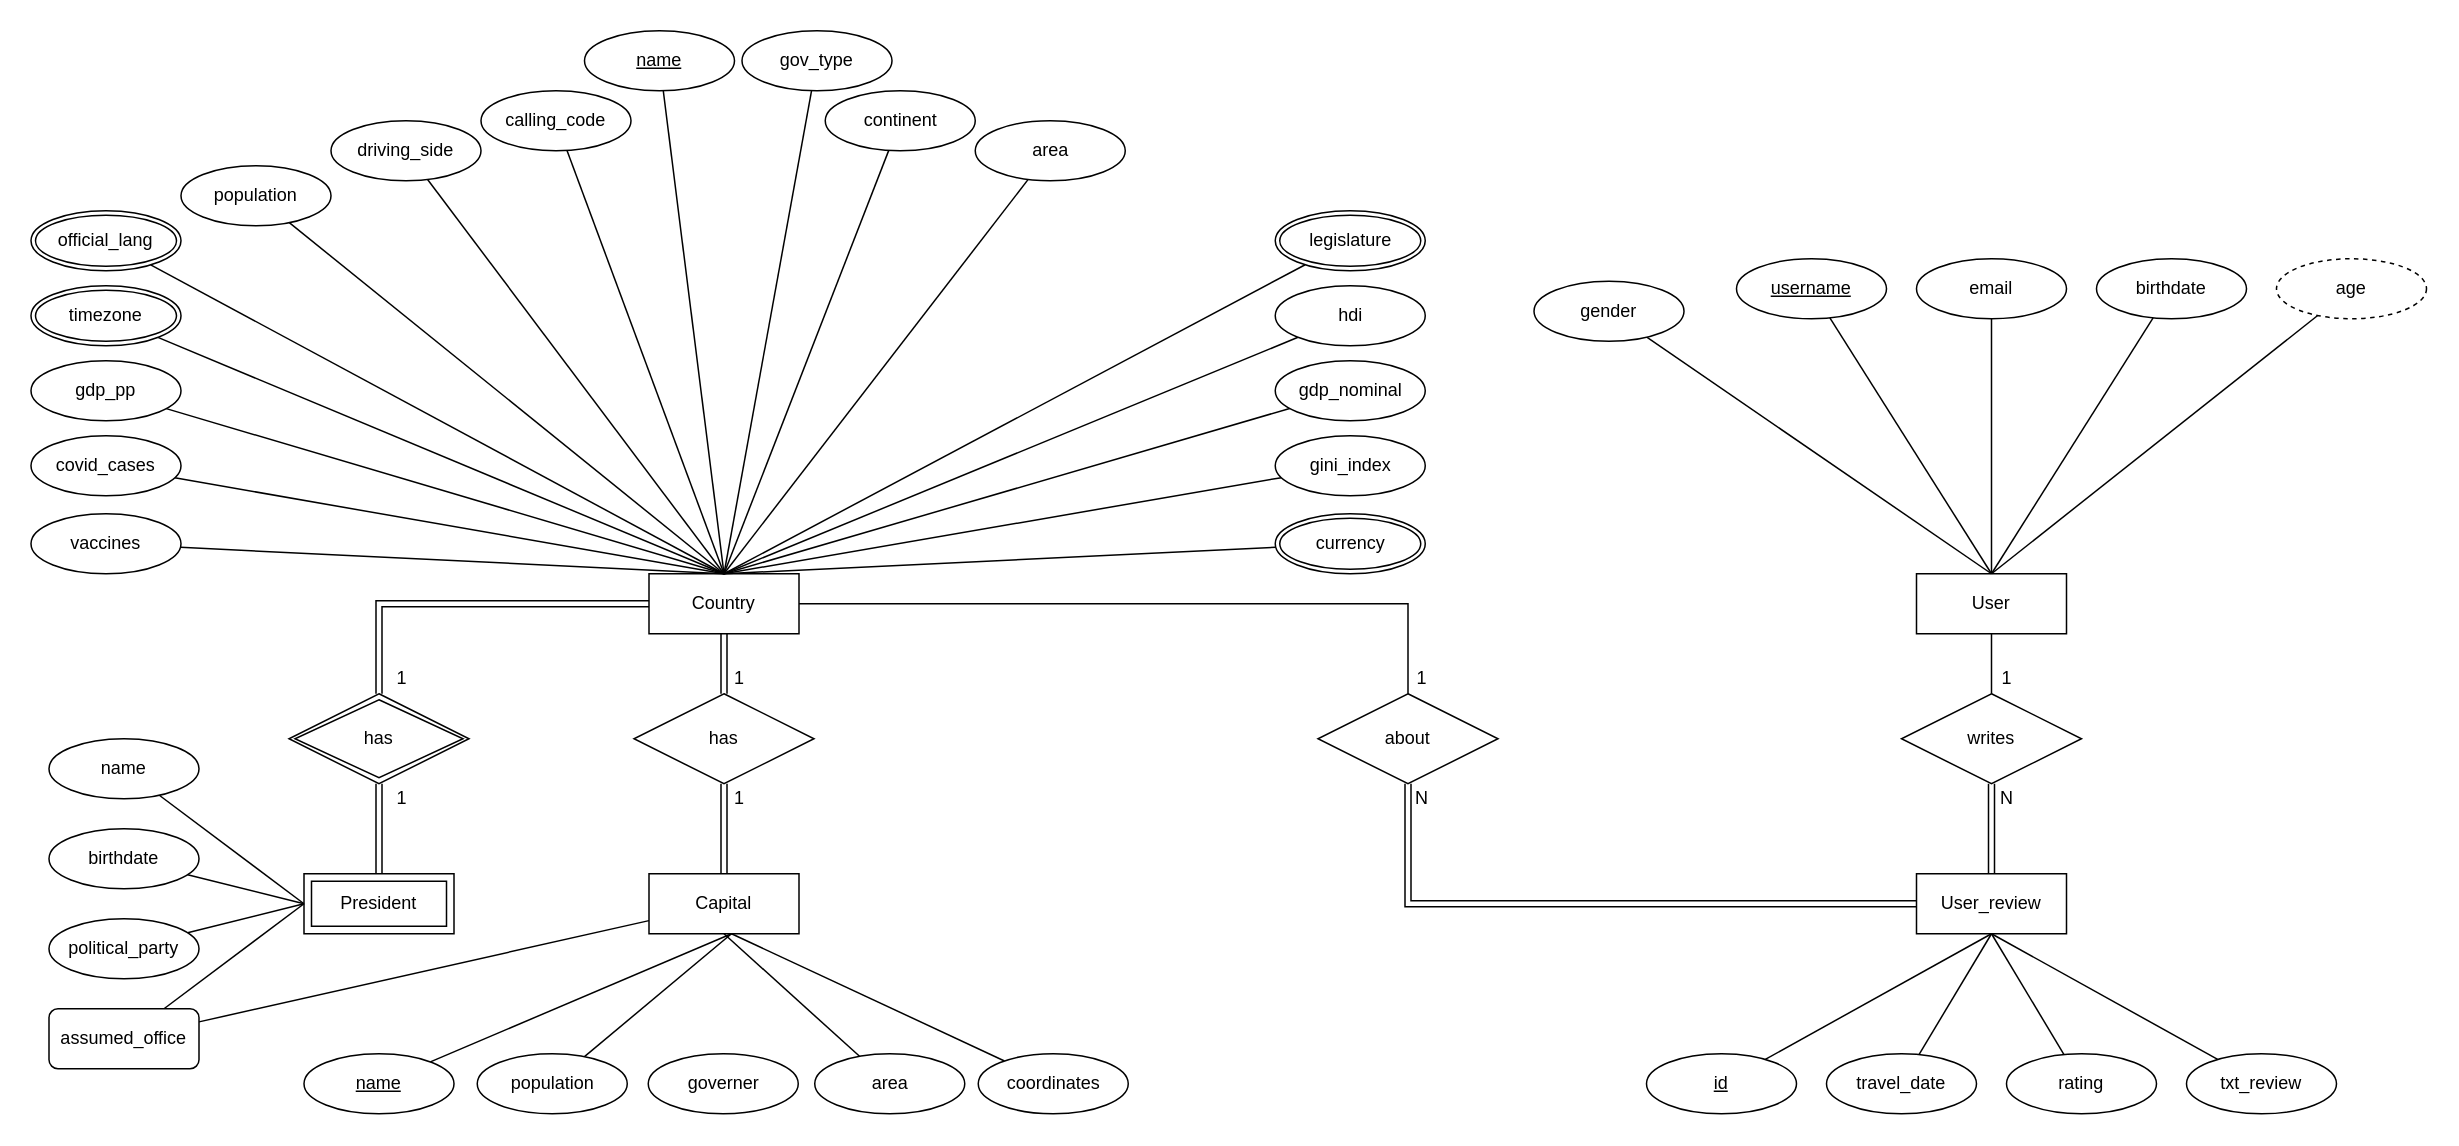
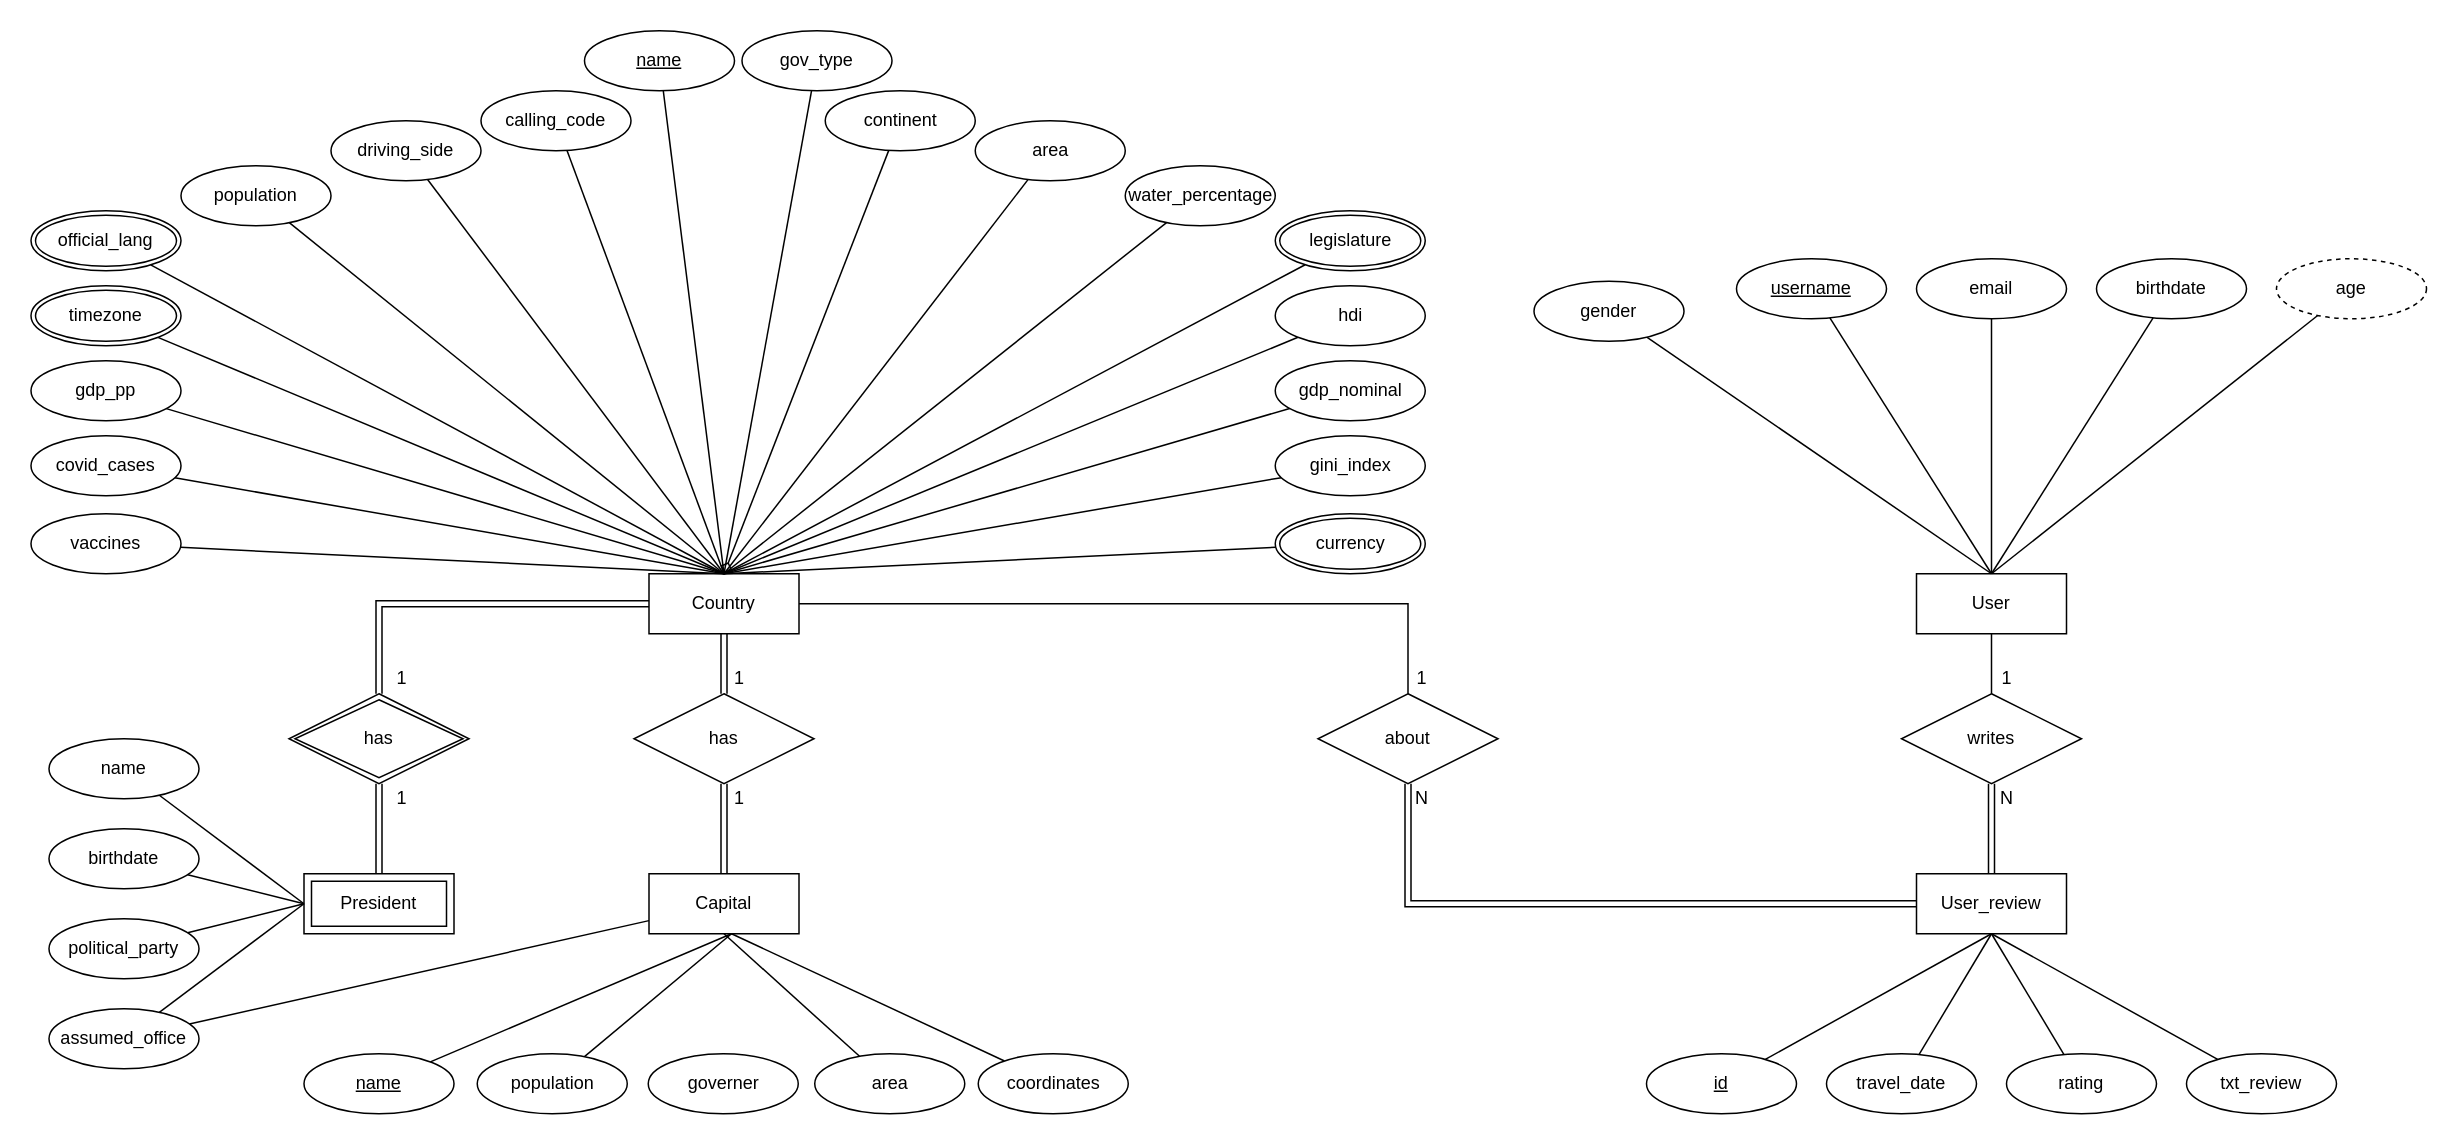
none -> (1200, 196)
none -> (952, 393)
(728, 563) -> (728, 562)
(124, 1039) -> (124, 1039)
